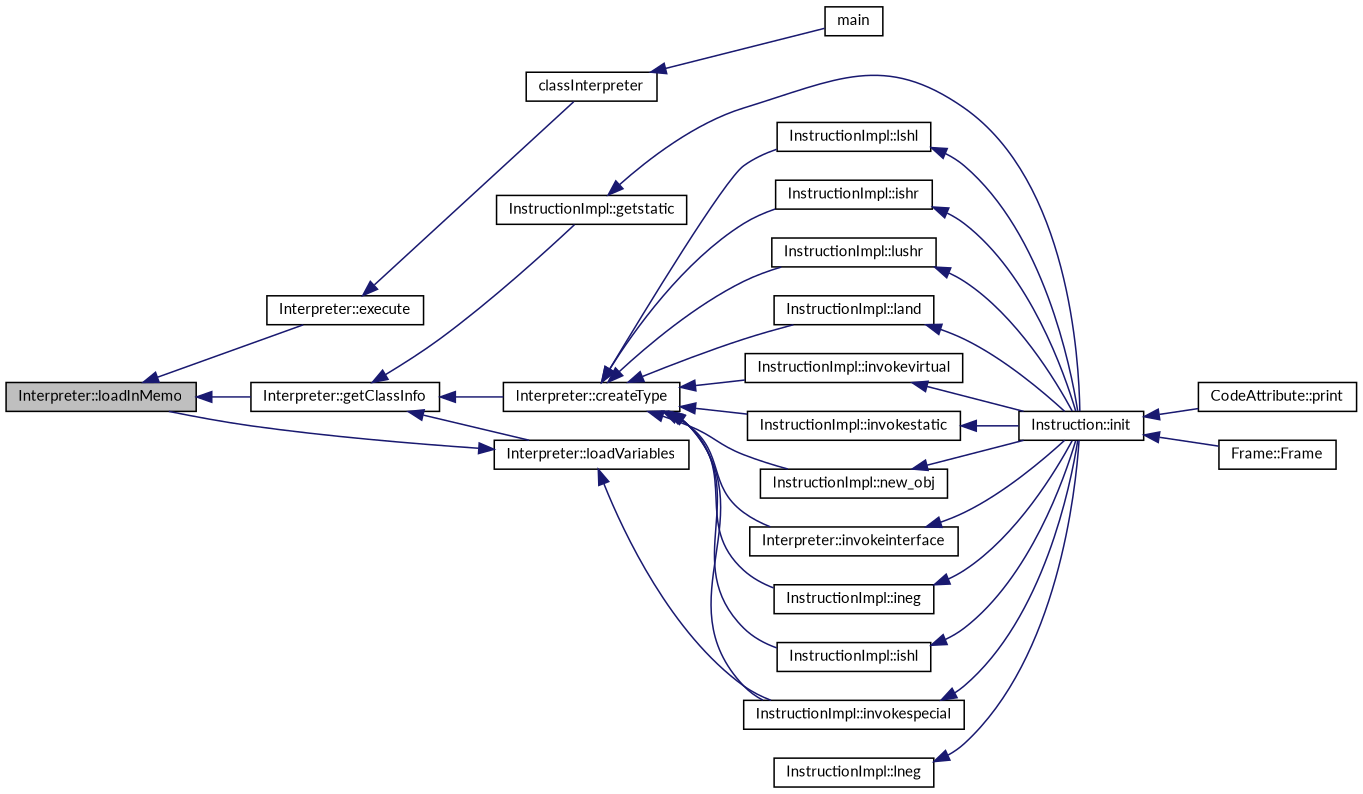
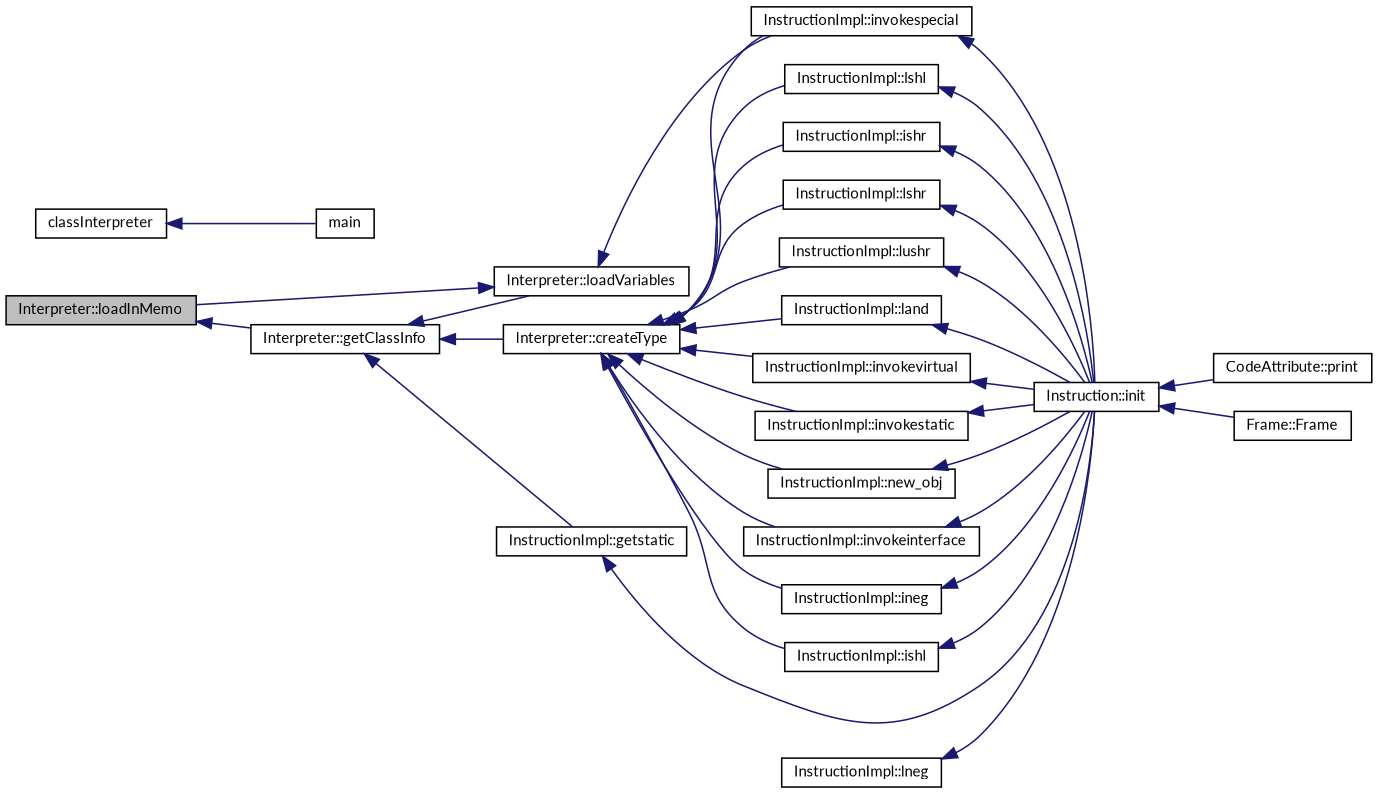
none -> (862, 195)
(345, 310) -> none
(854, 541) -> (862, 541)
